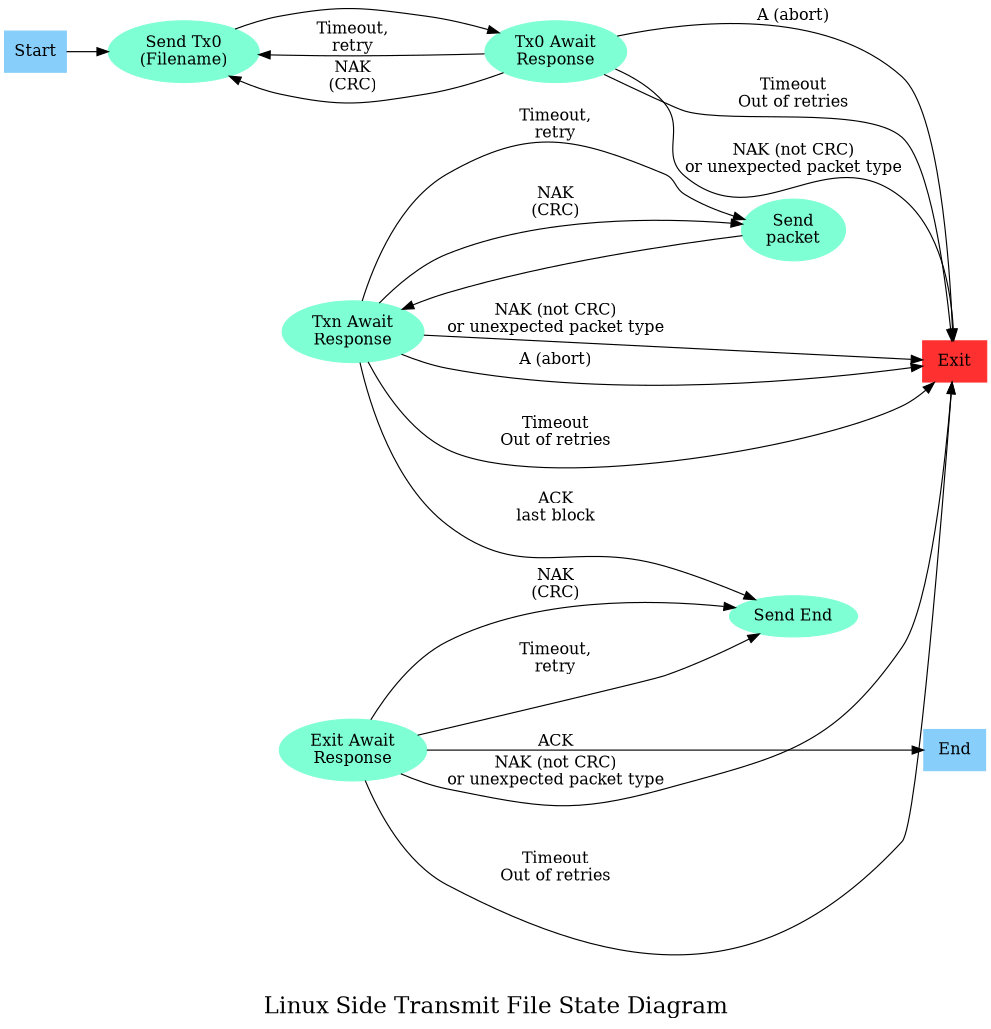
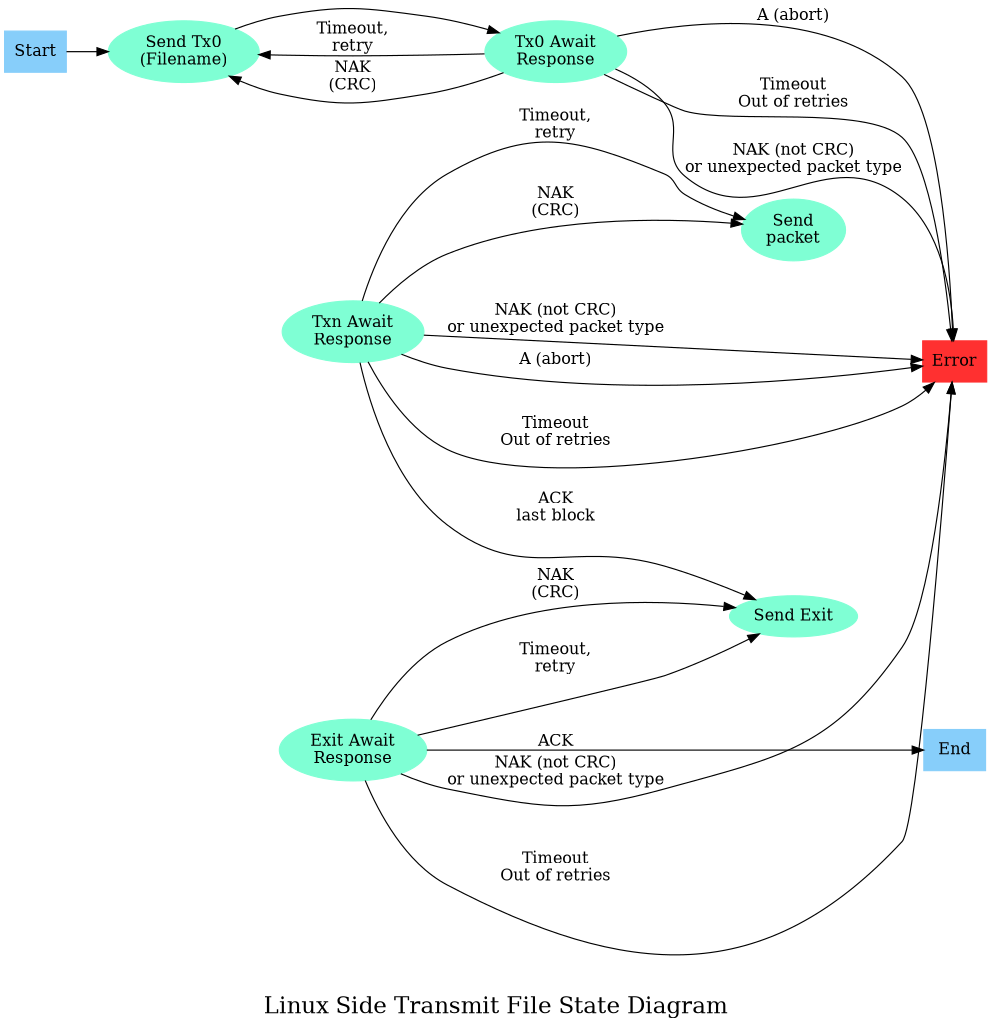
(576, 262) -> none
(955, 361) -> (955, 361)
(794, 616) -> (794, 616)
